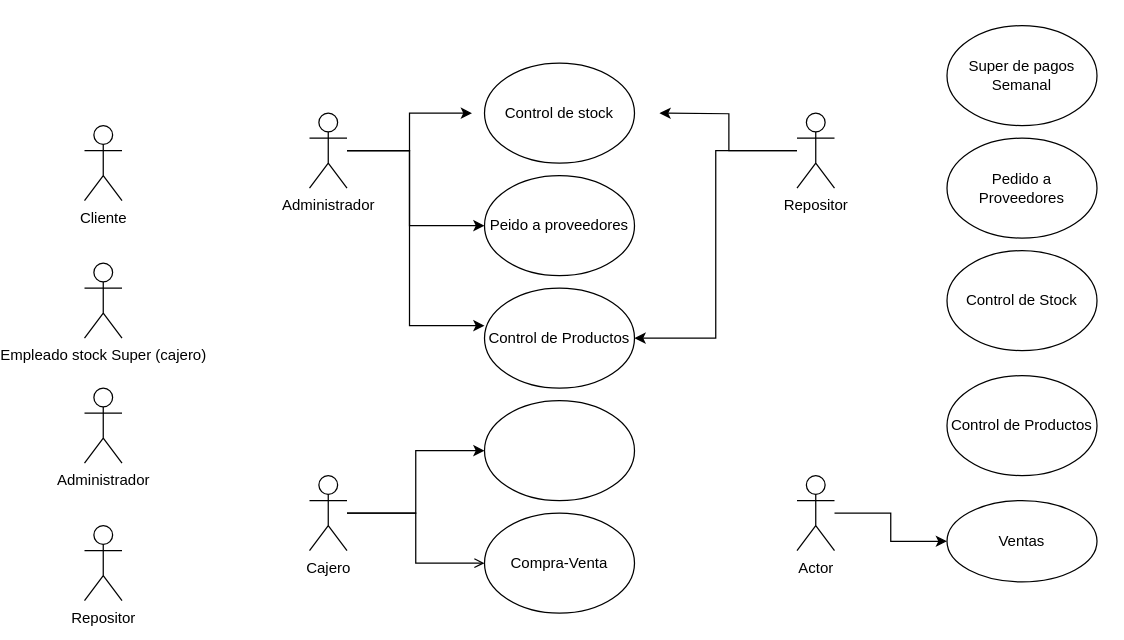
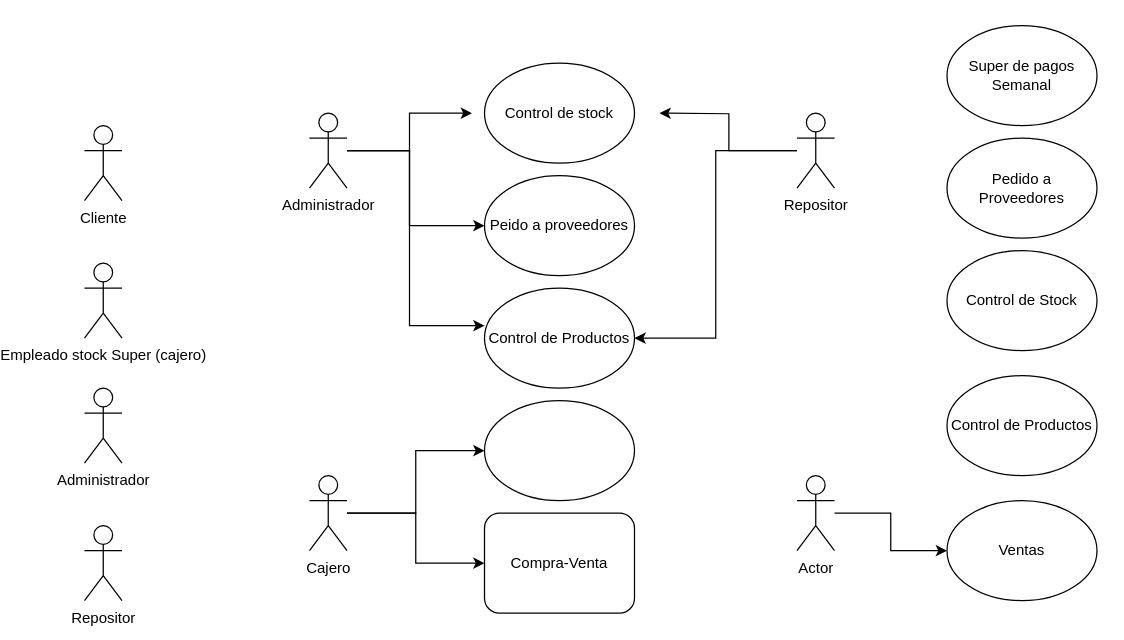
(1022, 541) -> (1022, 551)
(477, 563) -> (474, 563)
(559, 563) -> (559, 563)
